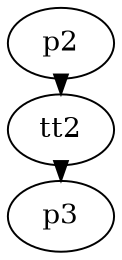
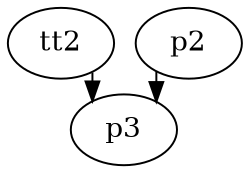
(61, 80) -> (156, 77)
